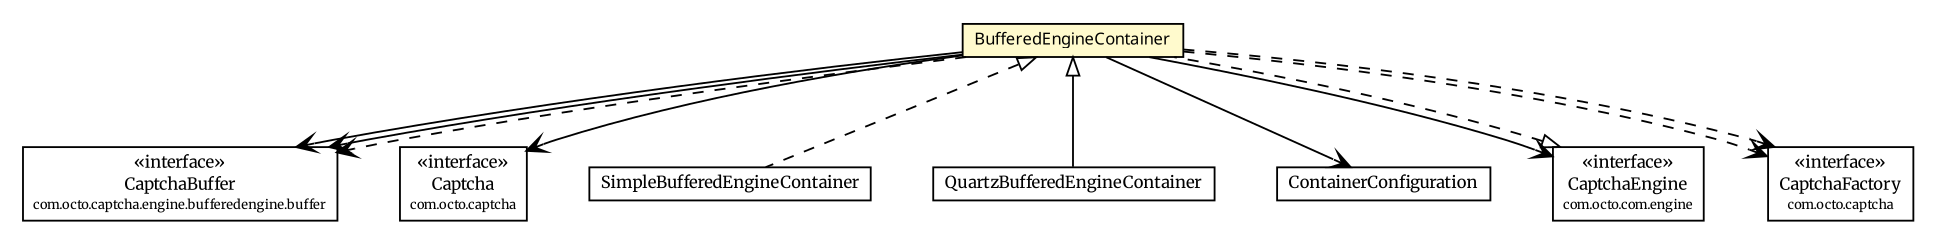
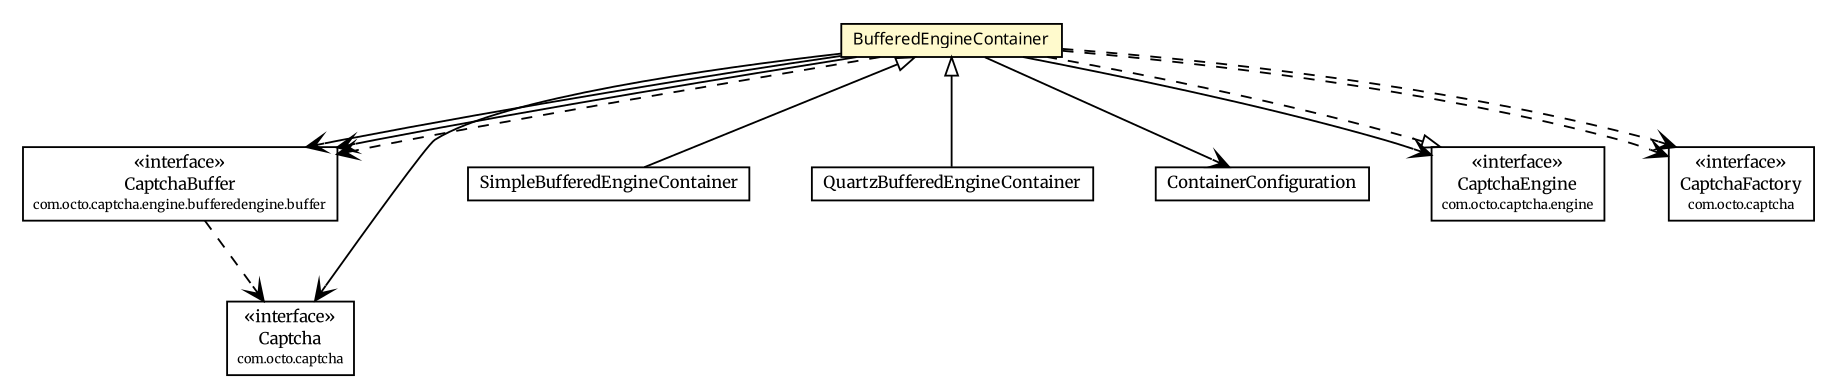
(892, 116) -> (771, 116)
(1628, 205) -> (1518, 205)
none -> (229, 253)
